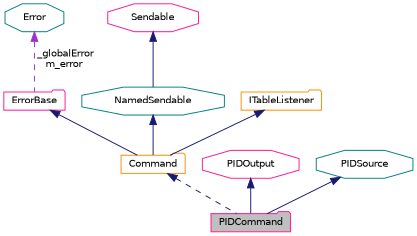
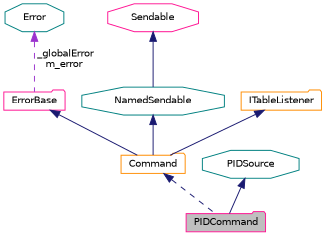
(251, 164) -> none
